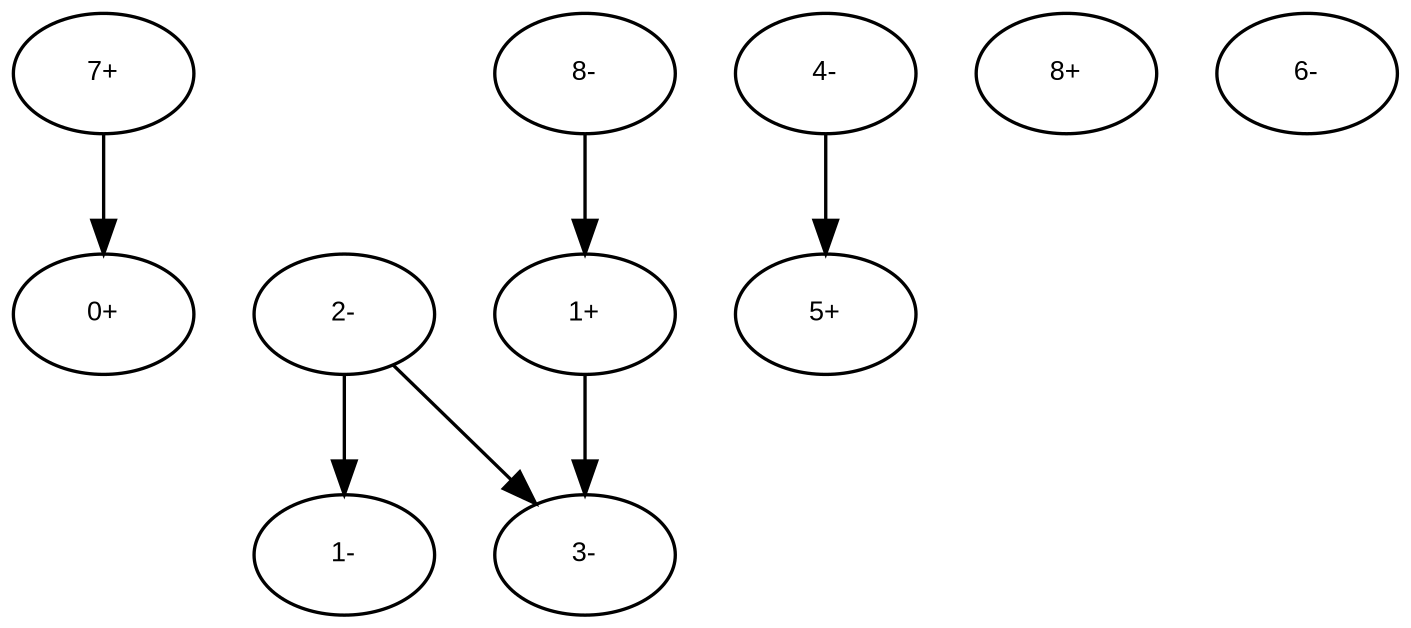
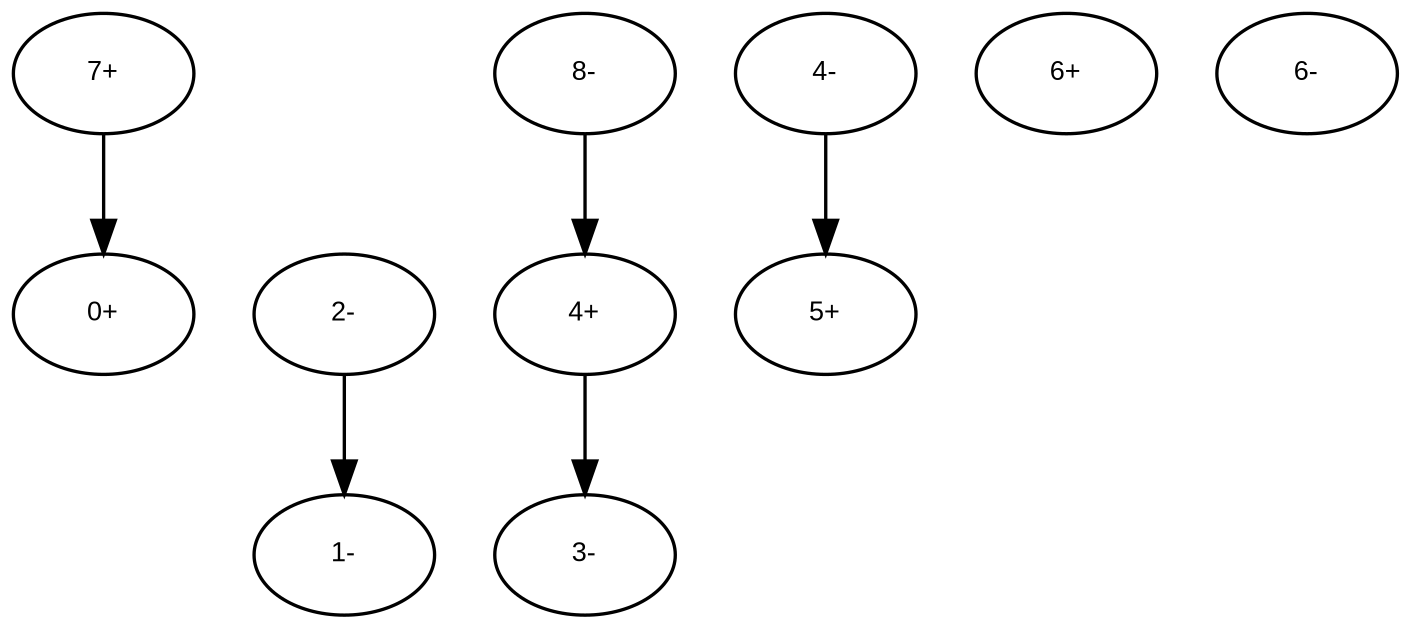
(1066, 74) -> (1066, 74)
(585, 314) -> (585, 314)
(452, 423) -> none
